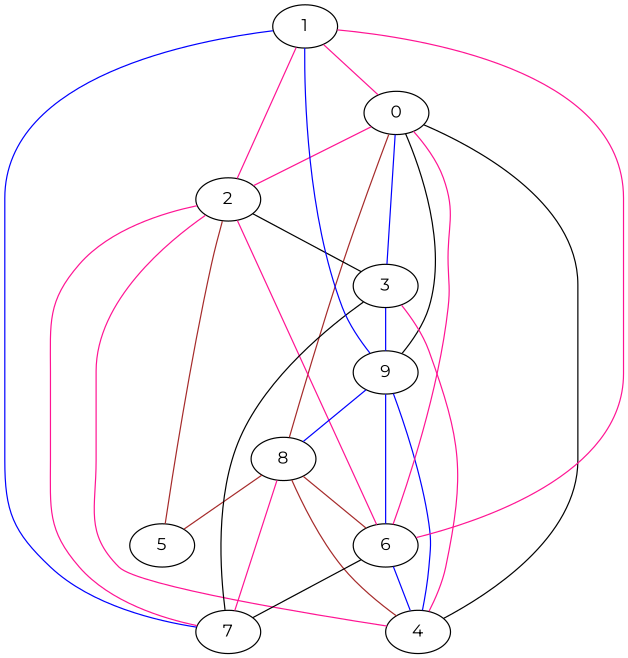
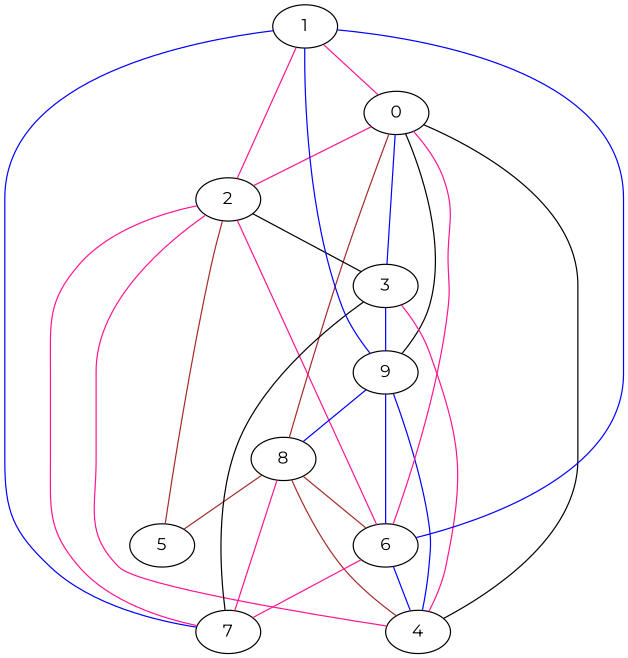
(624, 247) -> (624, 247)
(307, 589) -> (307, 589)
